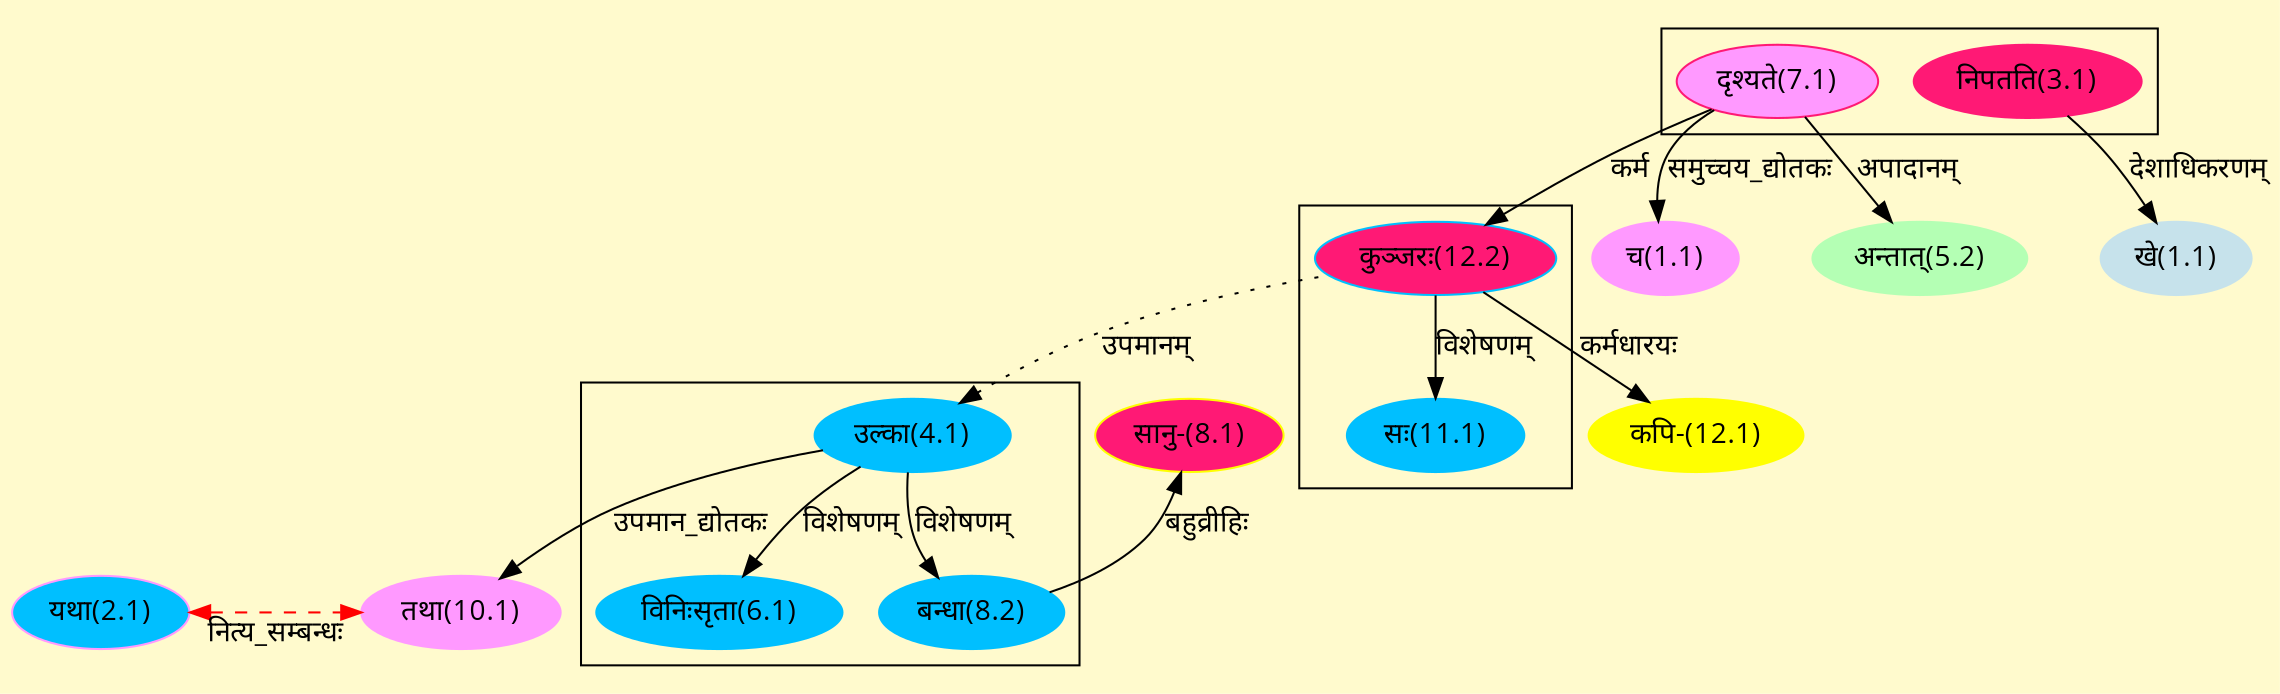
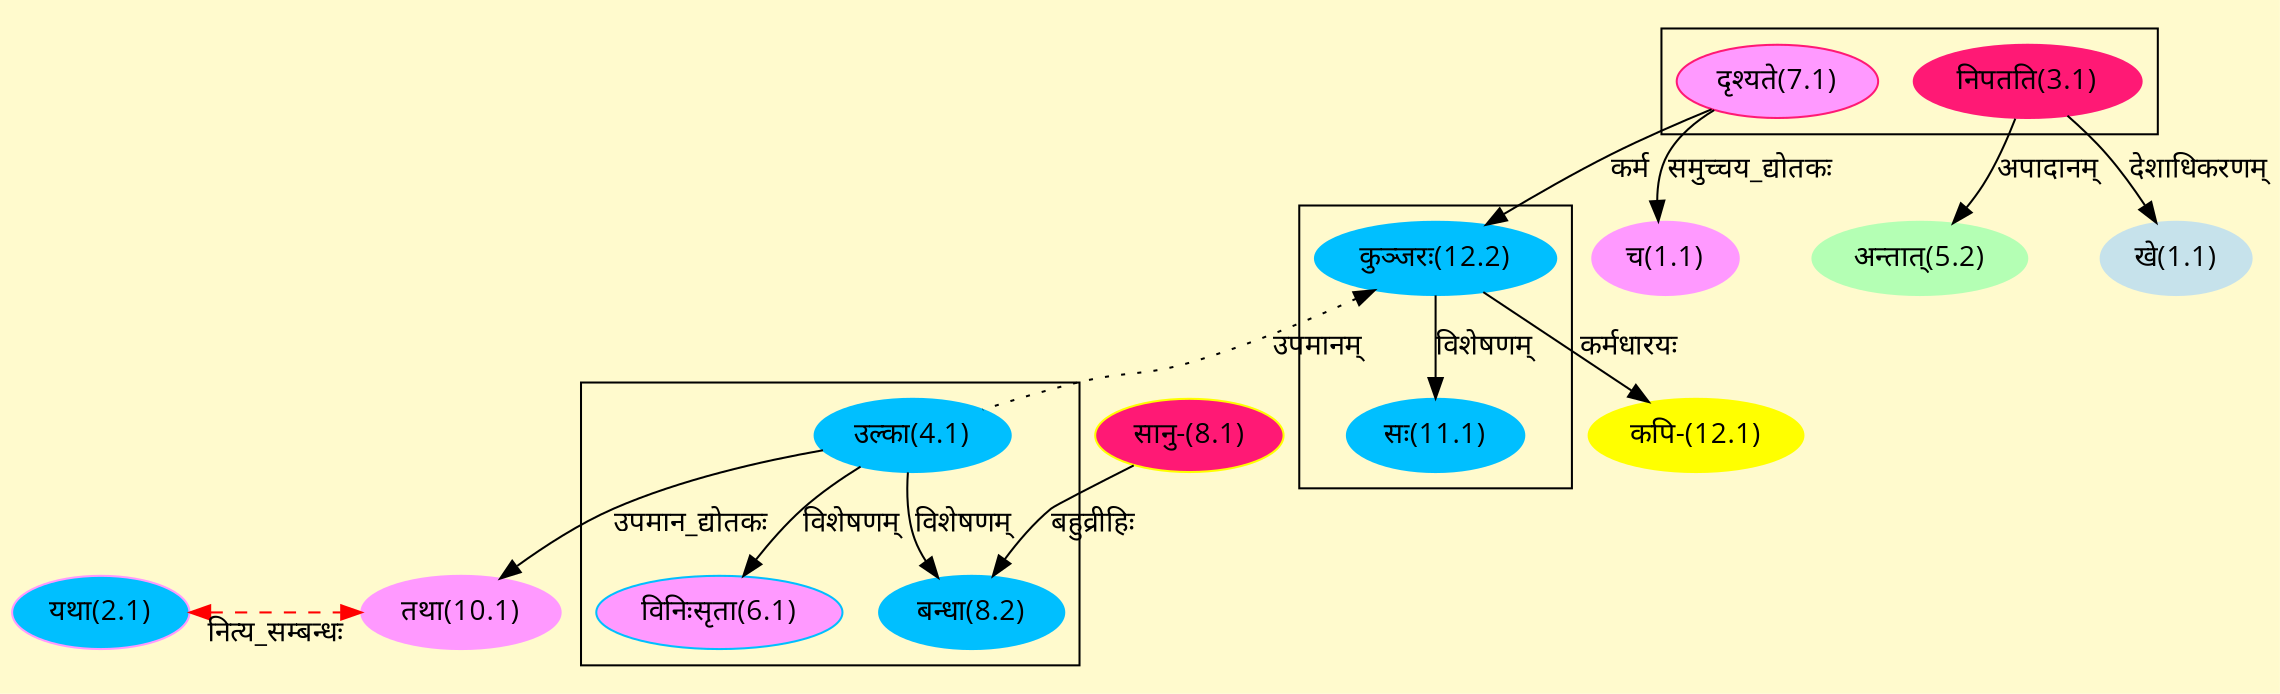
(1842, 162) -> (1995, 165)
(1436, 258) -> (1436, 258)
(1147, 317) -> (1173, 367)
(1124, 556) -> (1062, 503)
(719, 612) -> (719, 612)
